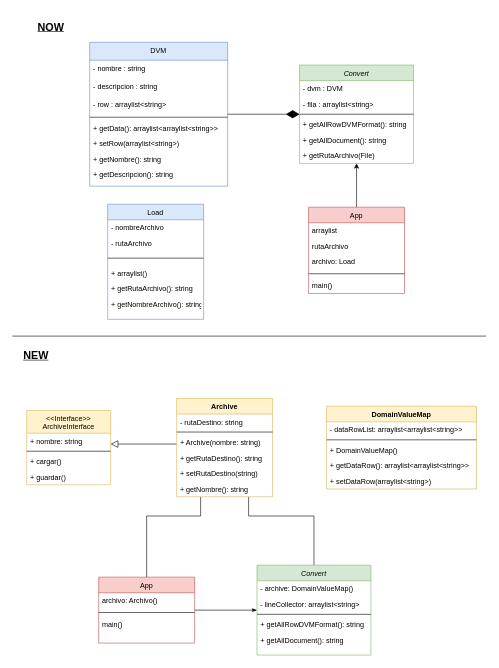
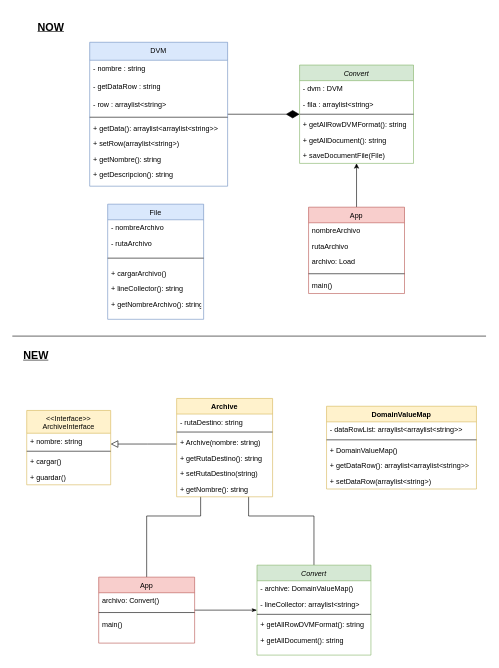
(131, 86) -> (131, 86)
(344, 156) -> (347, 156)
(155, 212) -> (155, 212)
(328, 231) -> (337, 231)
(134, 274) -> (143, 274)
(159, 289) -> (154, 289)
(135, 601) -> (135, 601)
